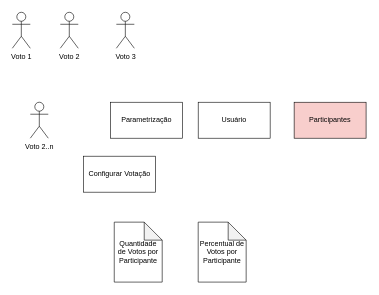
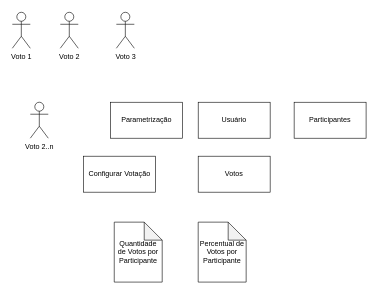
(330, 120) -> (330, 120)
none -> (234, 174)
